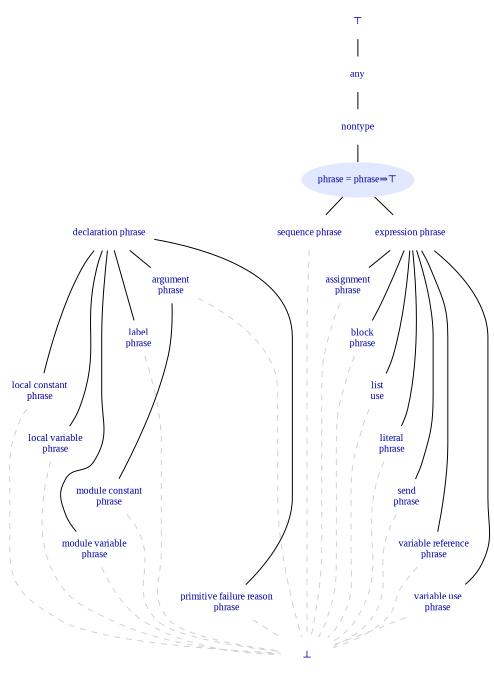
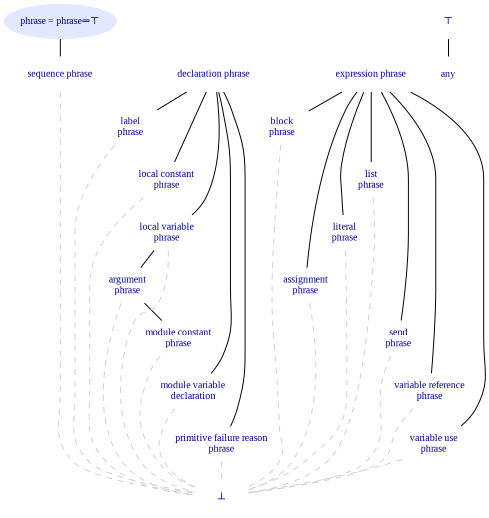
(358, 127) -> none
(384, 206) -> none
(140, 259) -> (147, 259)
(377, 391) -> (371, 180)
(95, 550) -> (193, 391)
